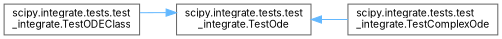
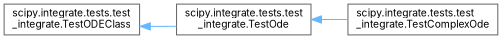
(153, 13) -> (163, 26)
